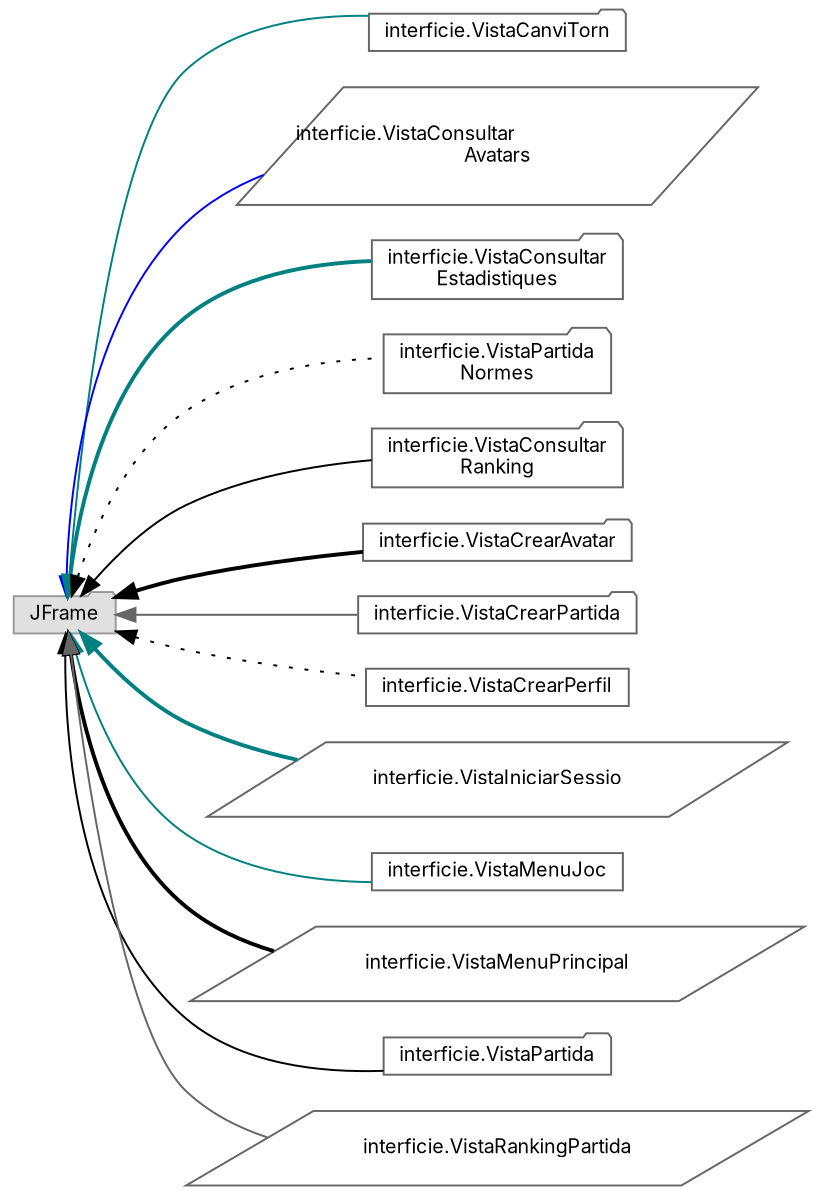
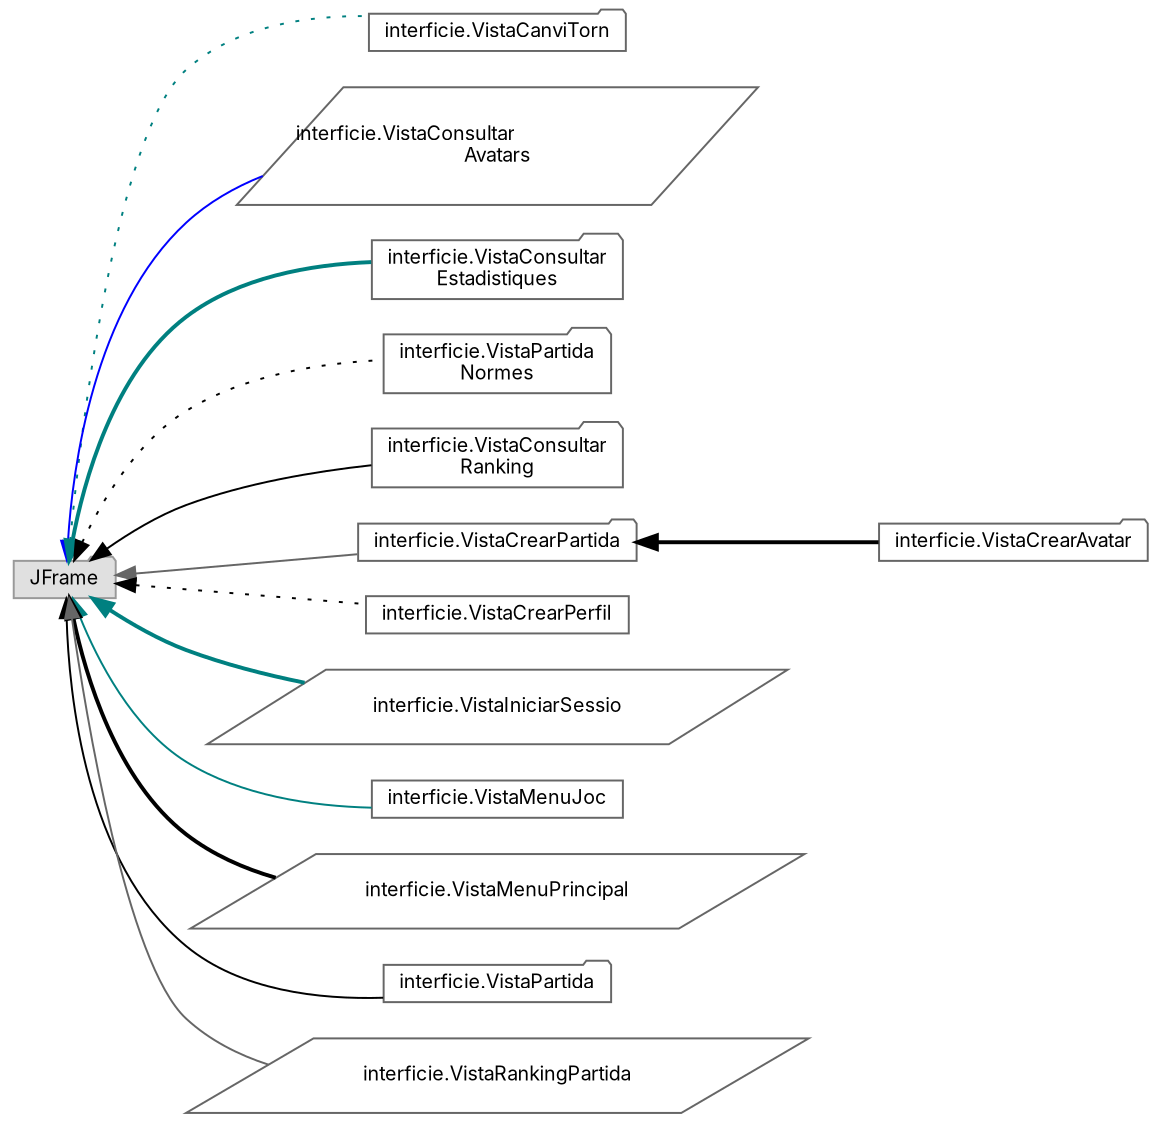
(121, 220) -> (126, 203)
(248, 566) -> (768, 542)
